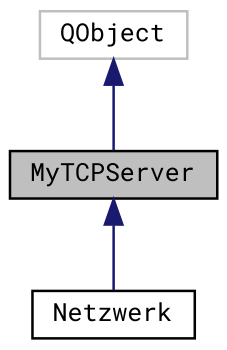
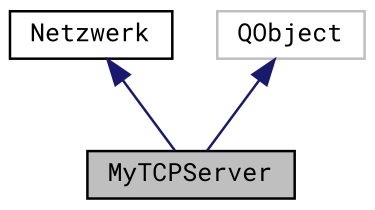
(114, 258) -> (149, 115)
